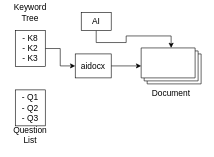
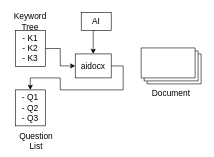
(30, 12) -> (30, 21)
(114, 42) -> (93, 48)
(30, 48) -> (30, 48)
(135, 66) -> (30, 80)
(30, 135) -> (36, 141)
